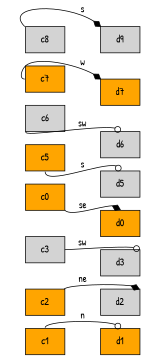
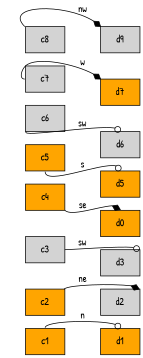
(83, 9) -> (83, 9)
(45, 79) -> (45, 79)
(120, 184) -> (120, 184)
(45, 197) -> (45, 197)
